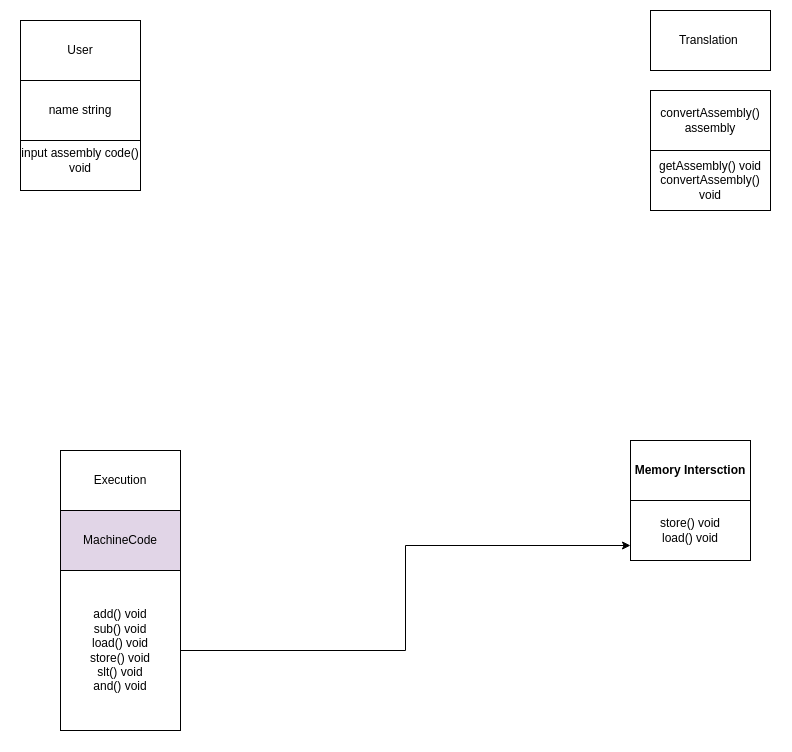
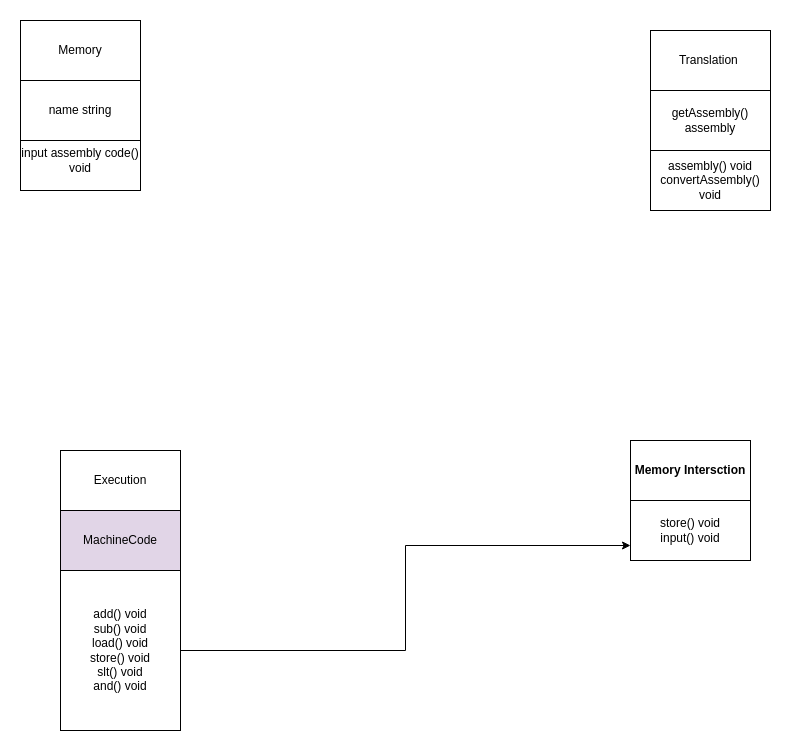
(711, 41) -> (711, 61)
(81, 51) -> (81, 51)
(711, 121) -> (711, 121)
(711, 181) -> (711, 181)
(691, 531) -> (691, 531)
